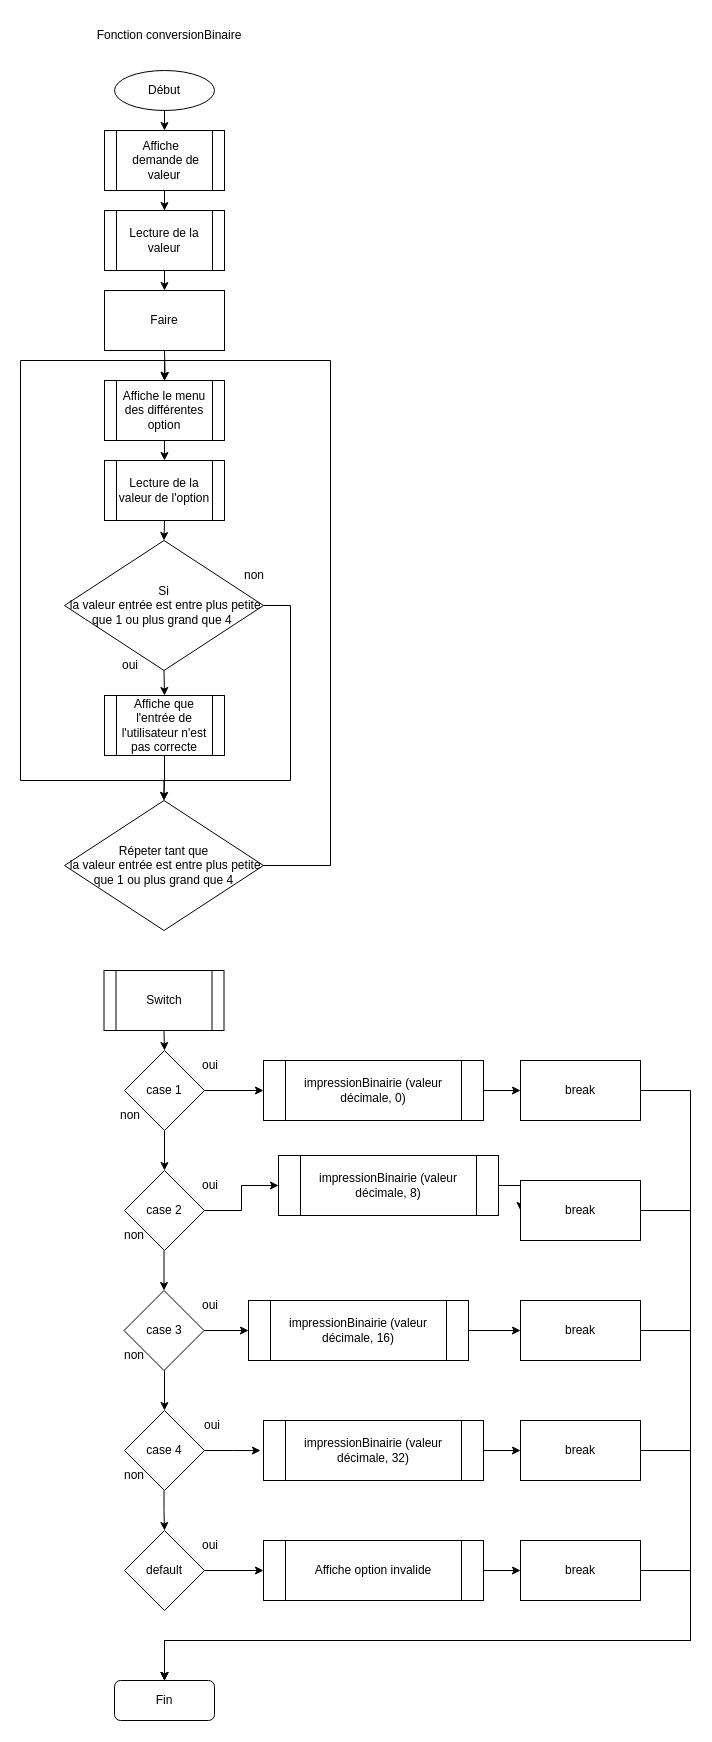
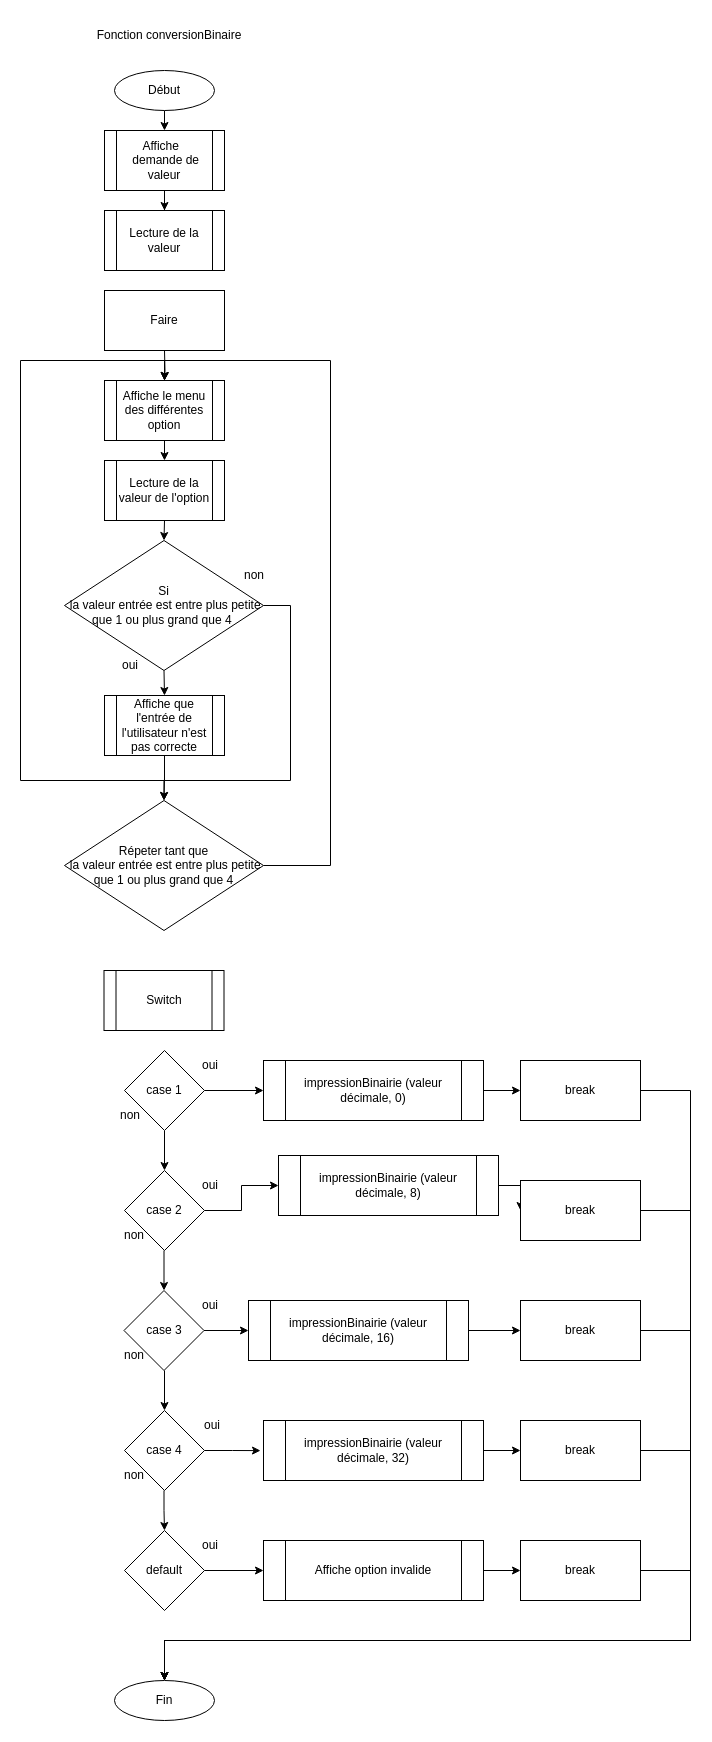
(165, 277) -> none
(164, 1037) -> none
(165, 1701) -> (165, 1701)
